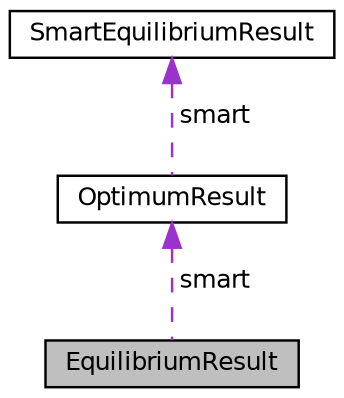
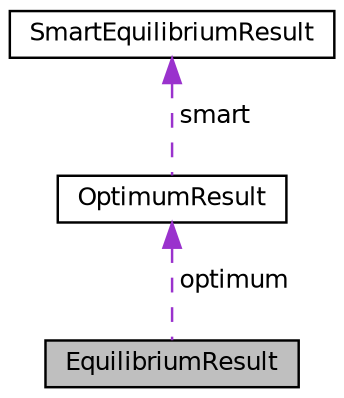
(211, 281) -> (231, 281)
